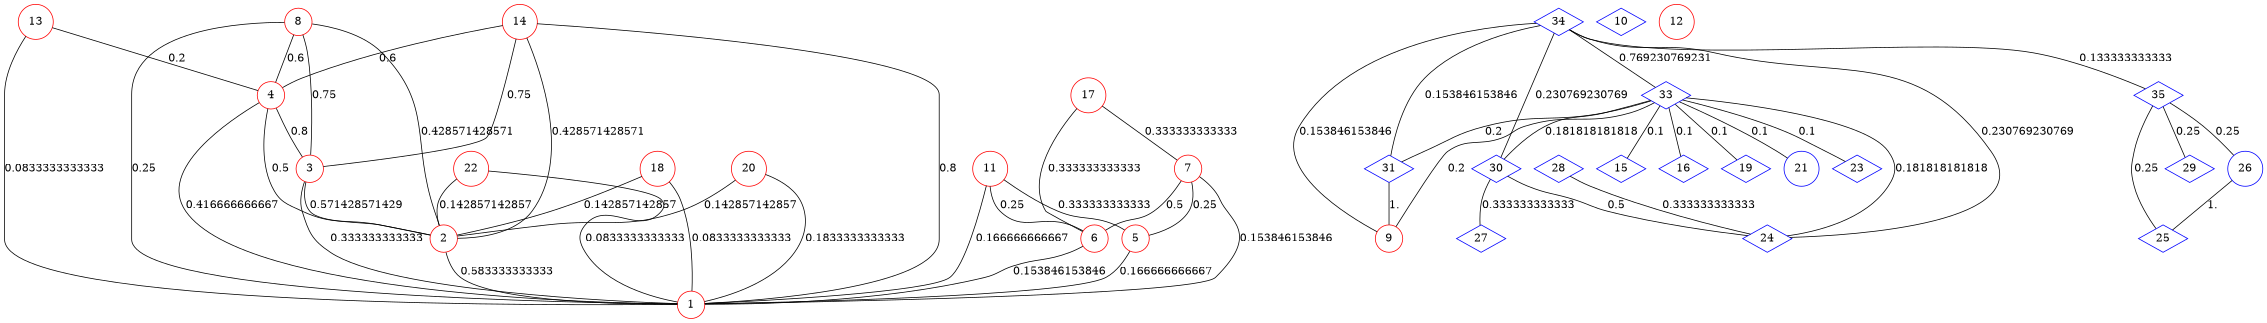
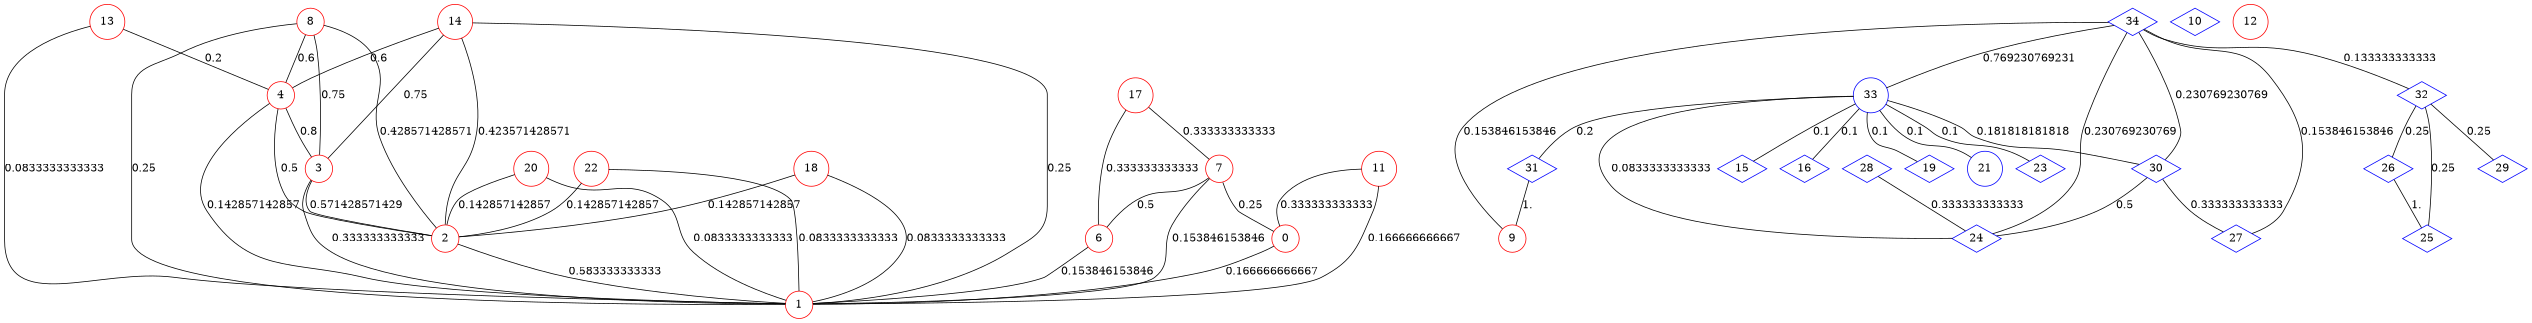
(1441, 64) -> (2284, 96)
(1666, 95) -> (1871, 95)
(2159, 95) -> (2422, 95)
(598, 132) -> (524, 132)
(1500, 139) -> none
(948, 169) -> (1059, 169)
(1942, 169) -> (1661, 169)
(2245, 169) -> (2388, 169)
(232, 205) -> (253, 205)
(1027, 222) -> none
(855, 239) -> (743, 239)
(1136, 239) -> (1286, 239)
